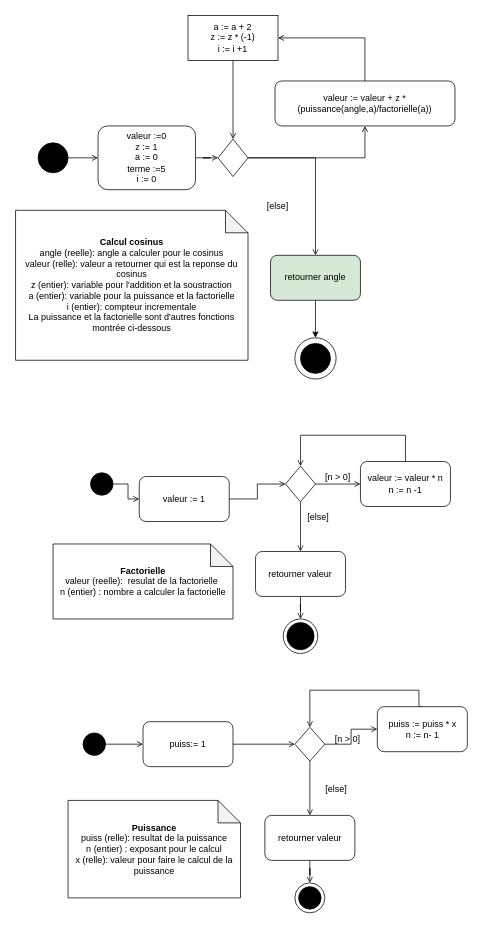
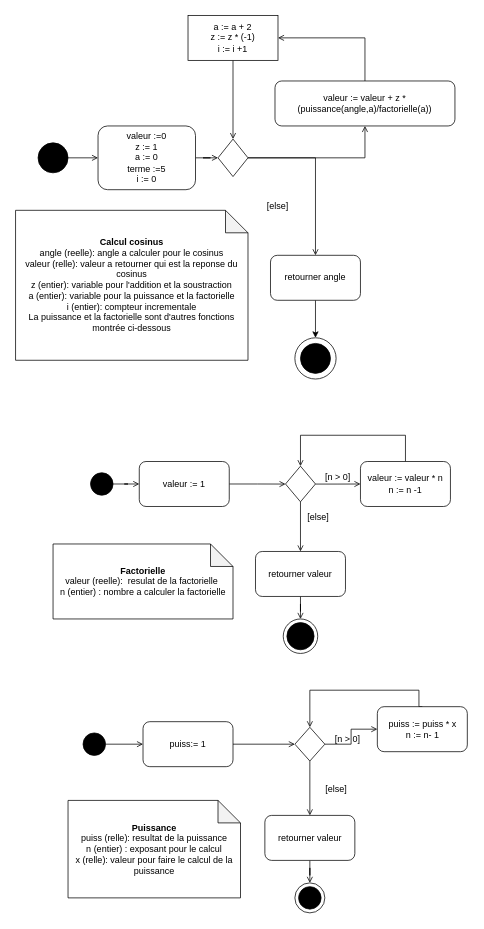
(315, 278) -> (315, 278)
(184, 499) -> (184, 484)
